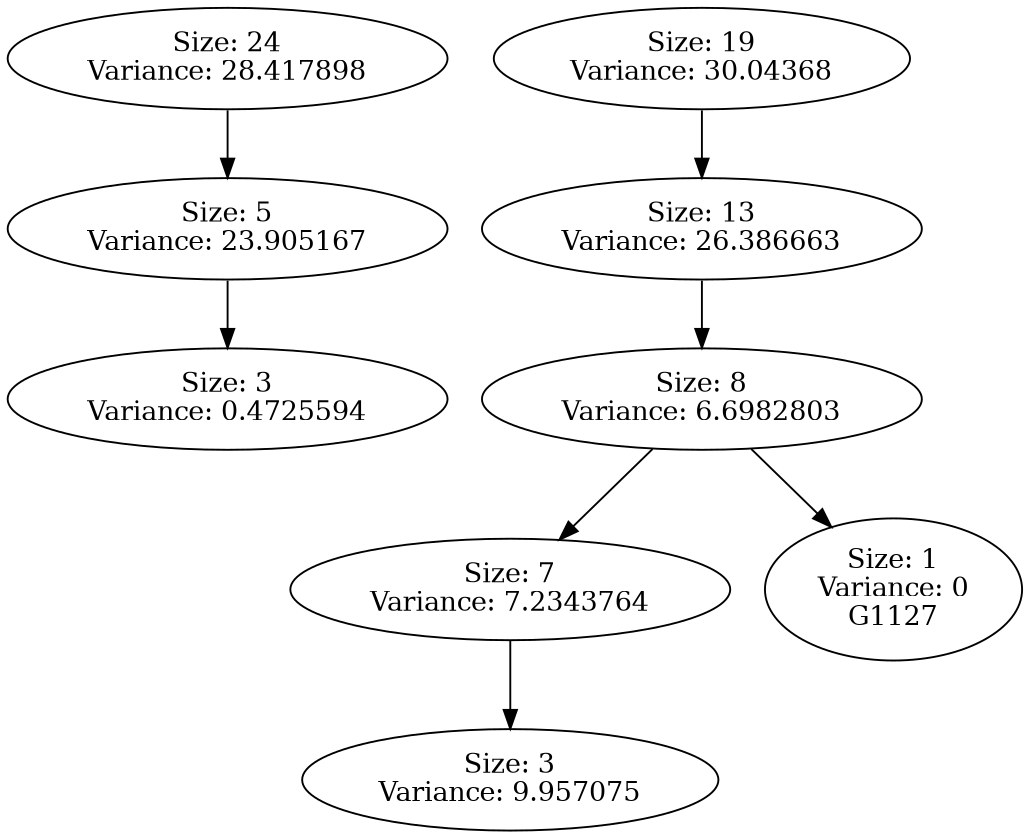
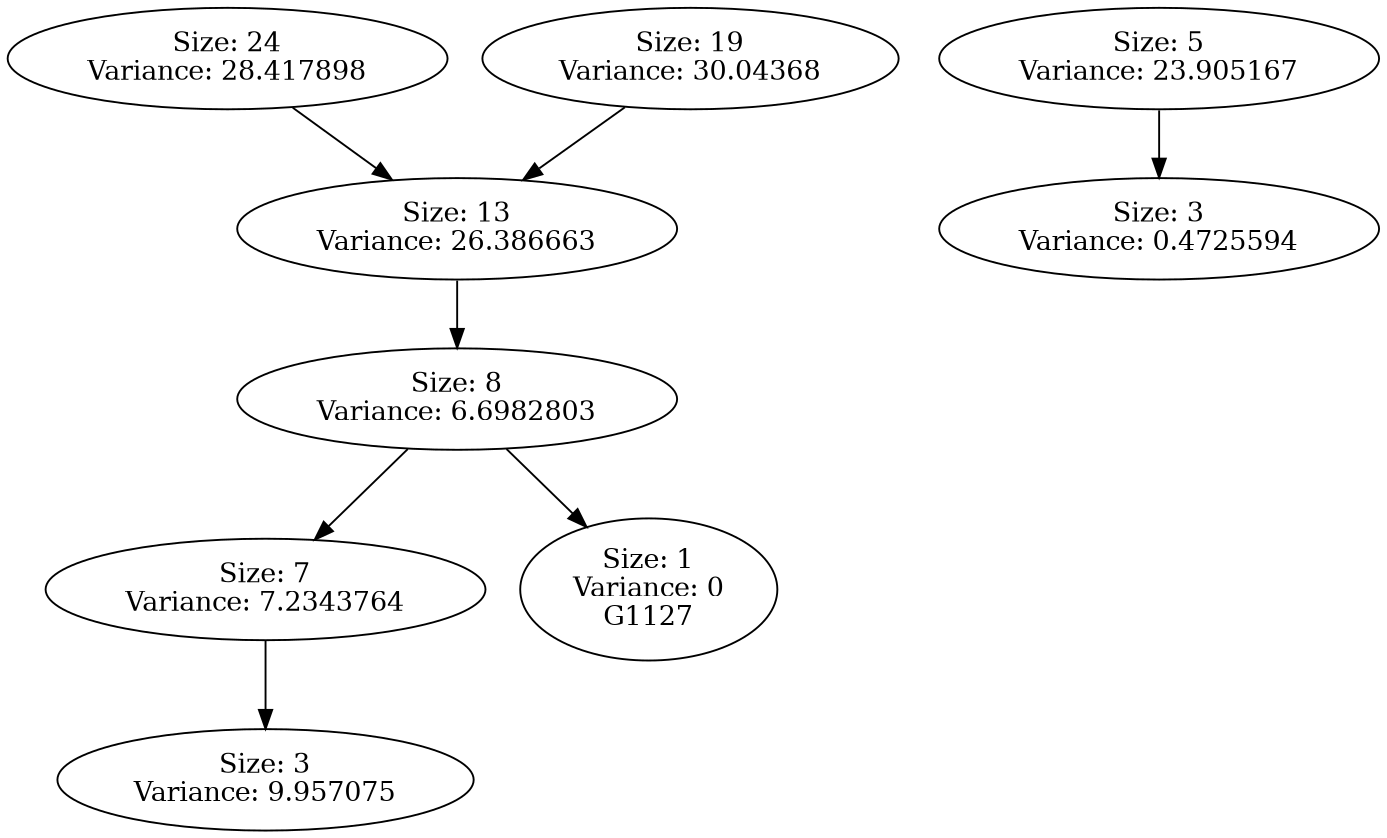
(228, 134) -> (334, 138)
